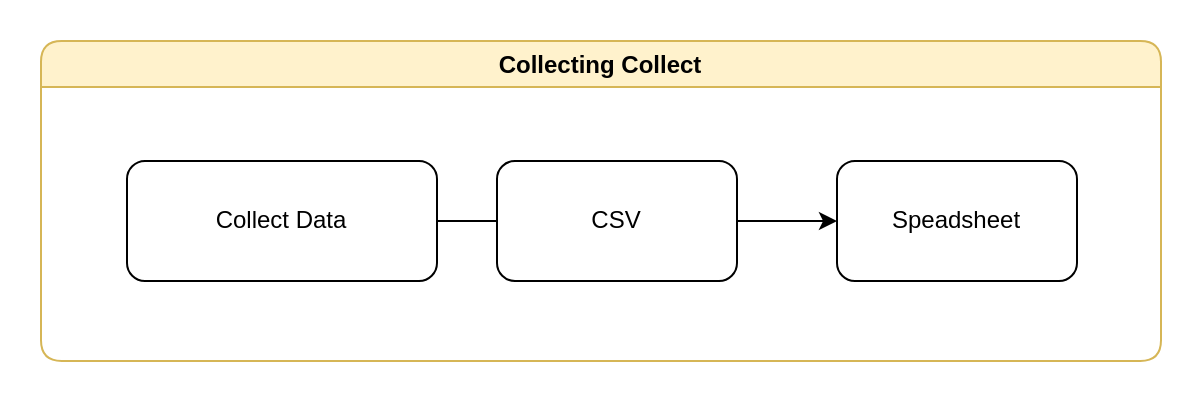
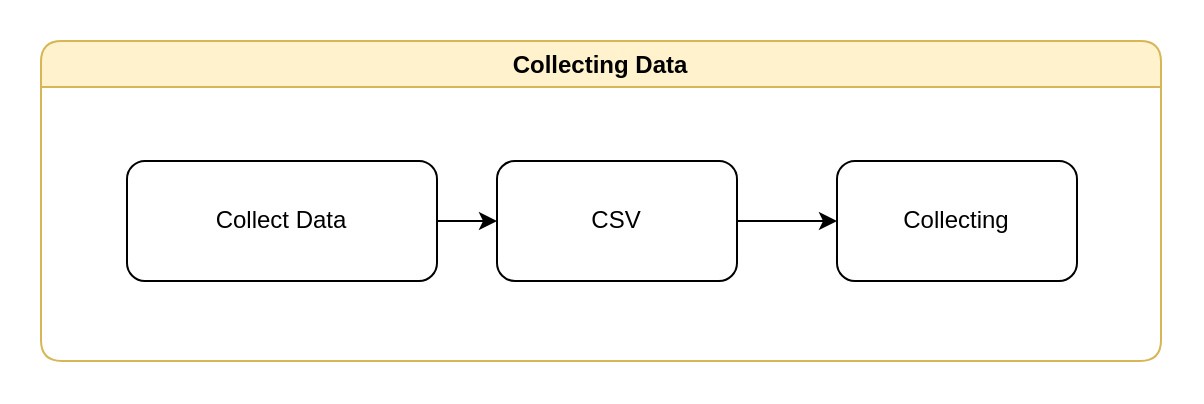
(600, 65) -> (600, 65)
(487, 221) -> (482, 221)
(957, 221) -> (957, 221)
